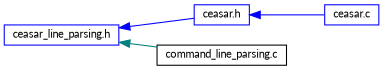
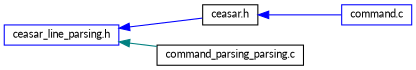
(222, 15) -> (230, 15)
(352, 15) -> (377, 15)
(222, 55) -> (230, 55)
